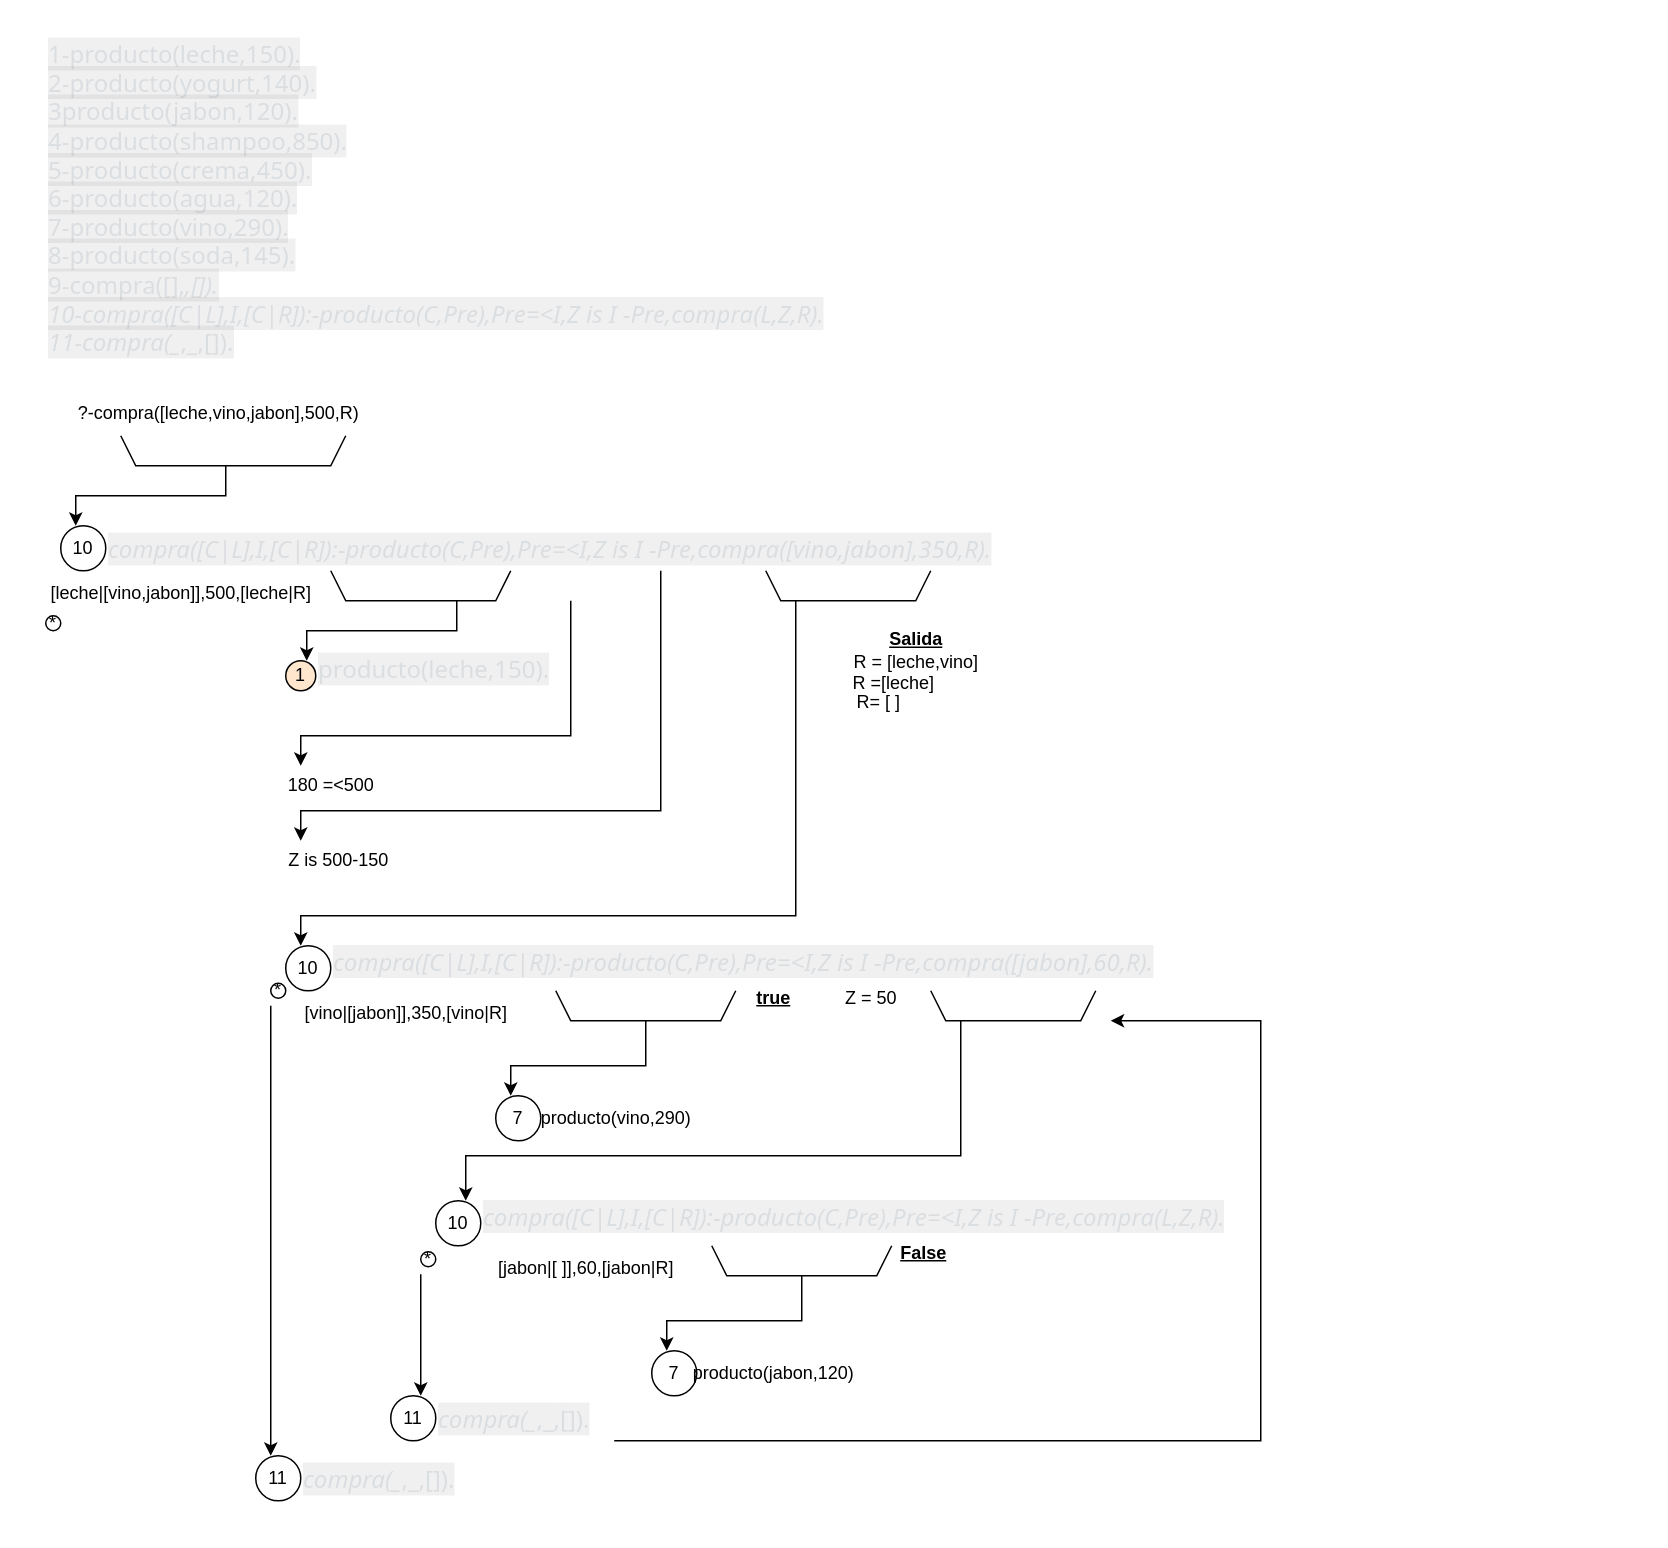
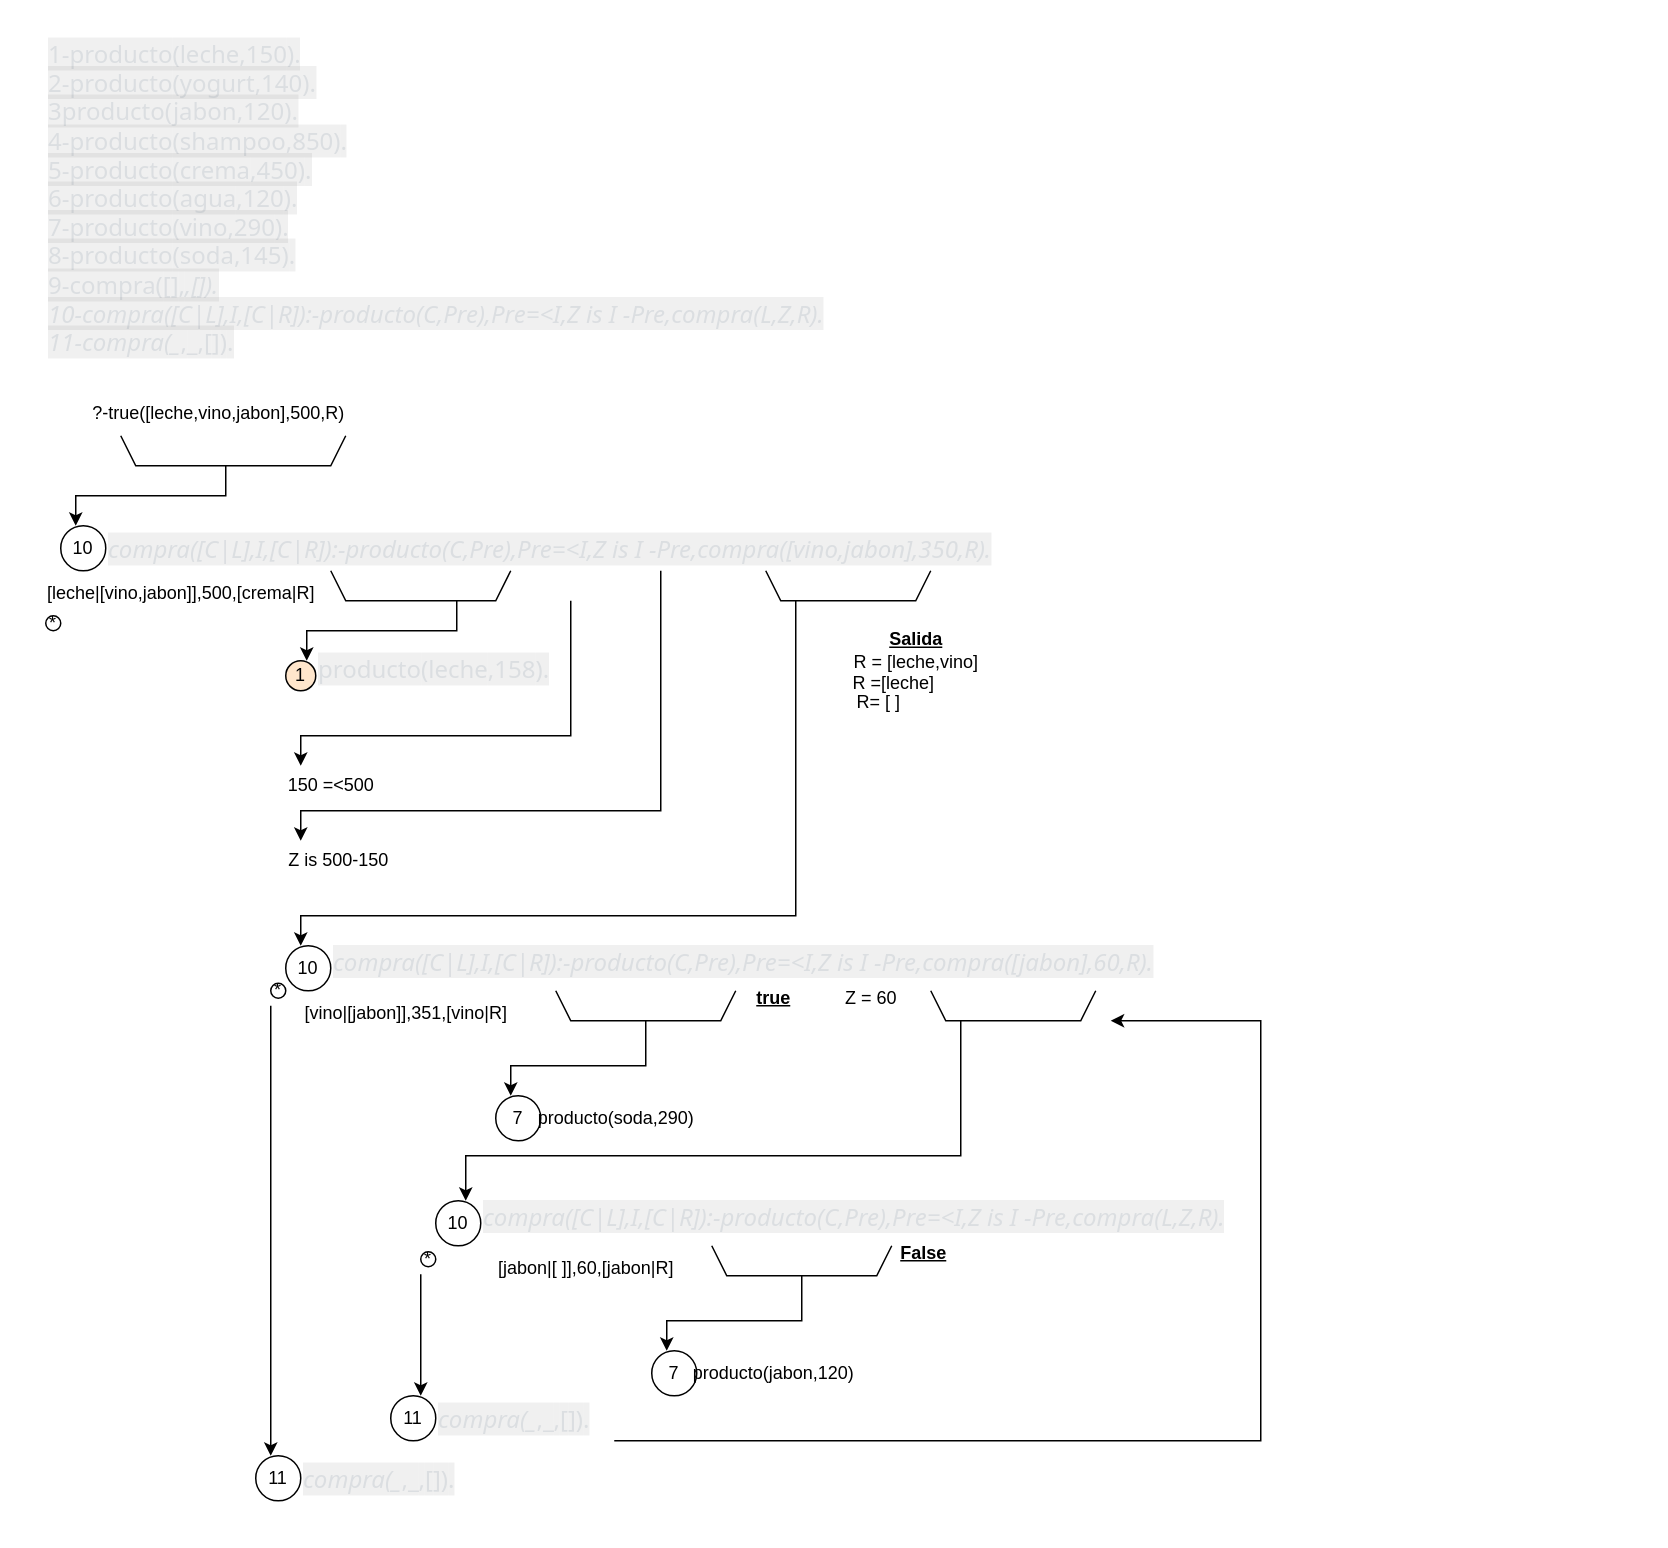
(219, 413) -> (219, 413)
(182, 593) -> (182, 593)
(413, 667) -> (413, 667)
(332, 785) -> (332, 785)
(872, 998) -> (872, 998)
(407, 1013) -> (407, 1013)
(617, 1118) -> (617, 1118)
